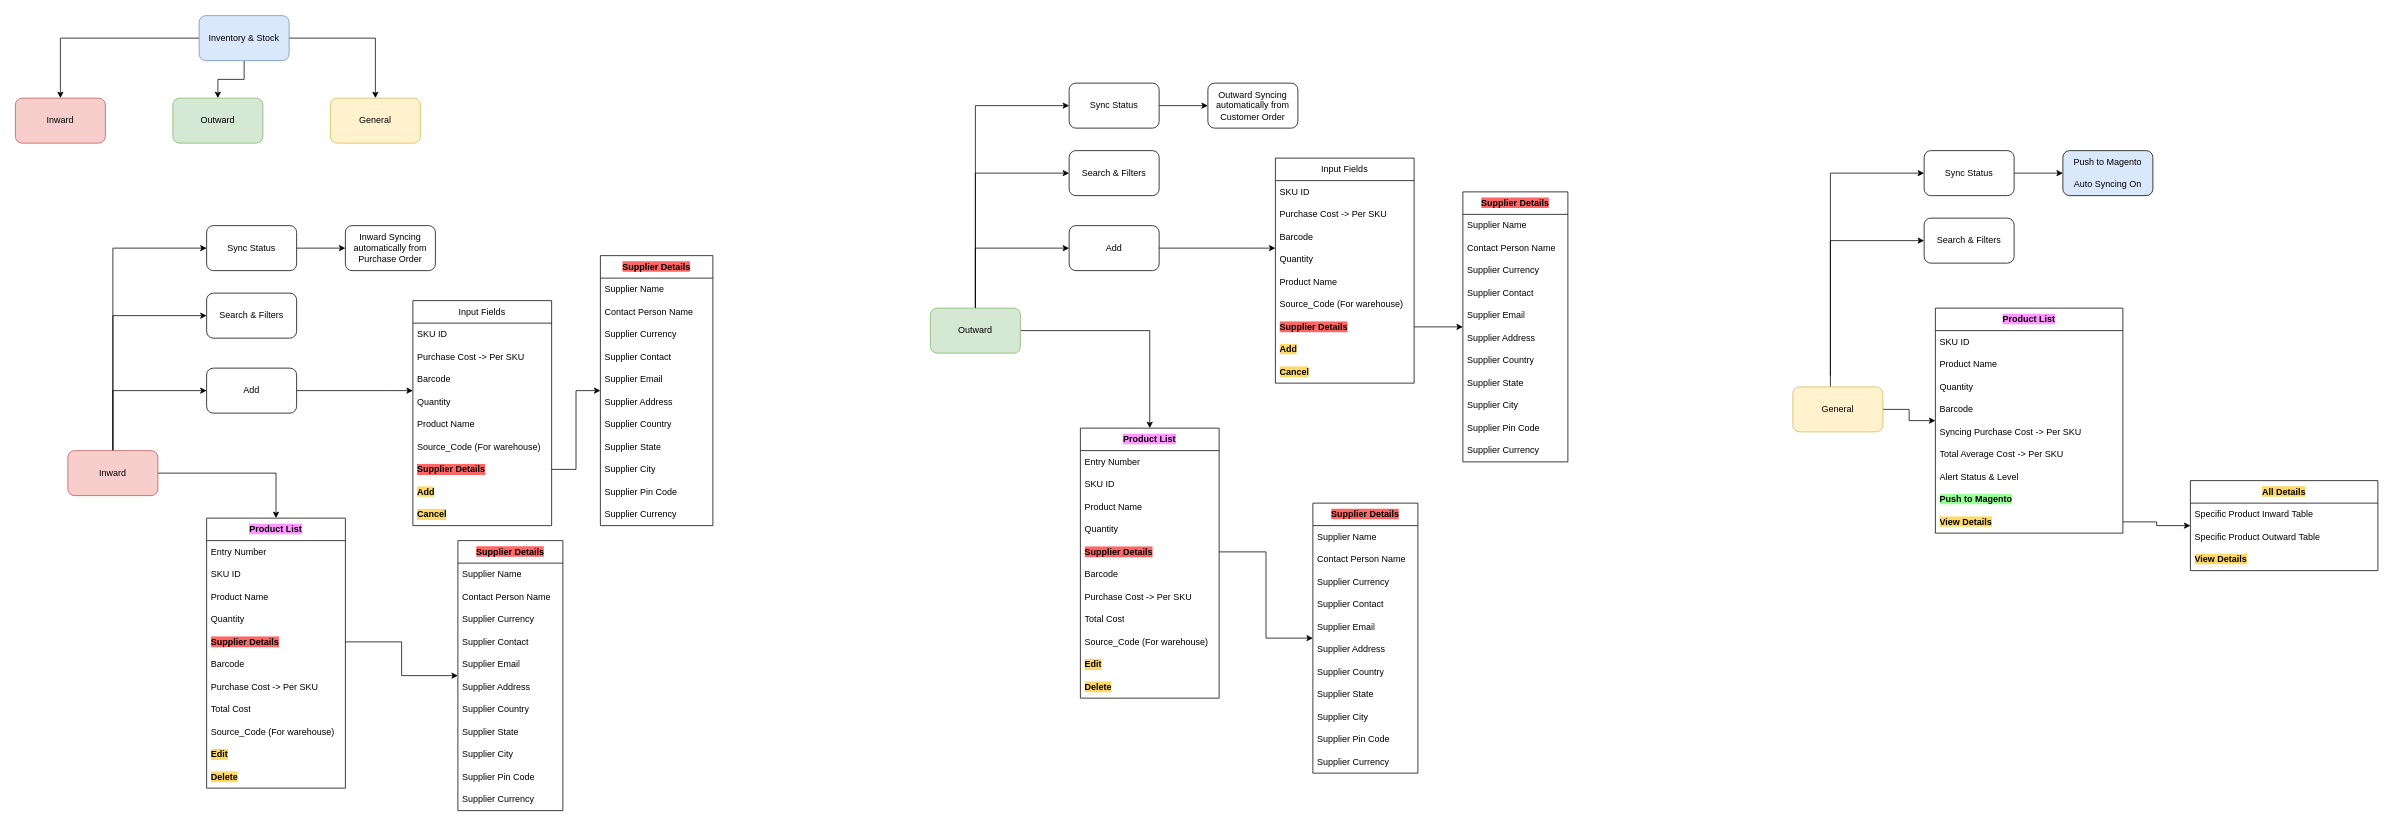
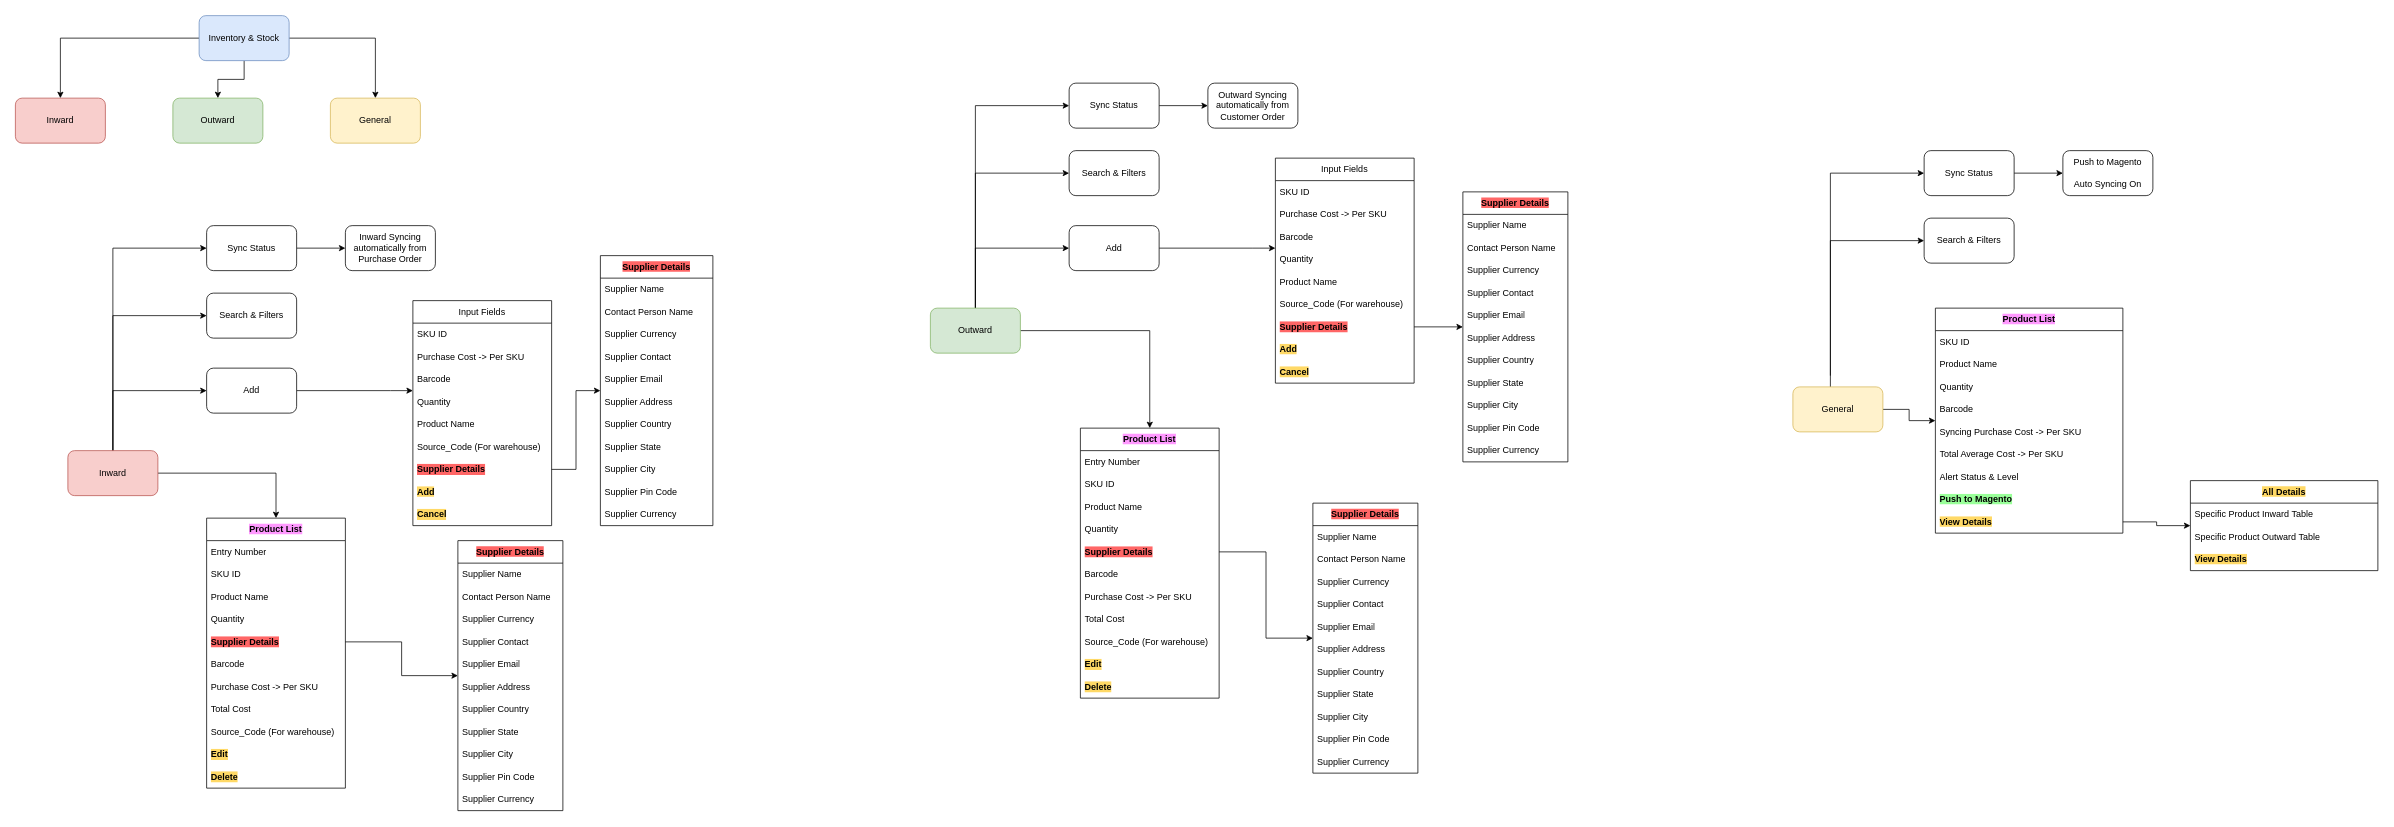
(2108, 173) -> (2108, 173)
